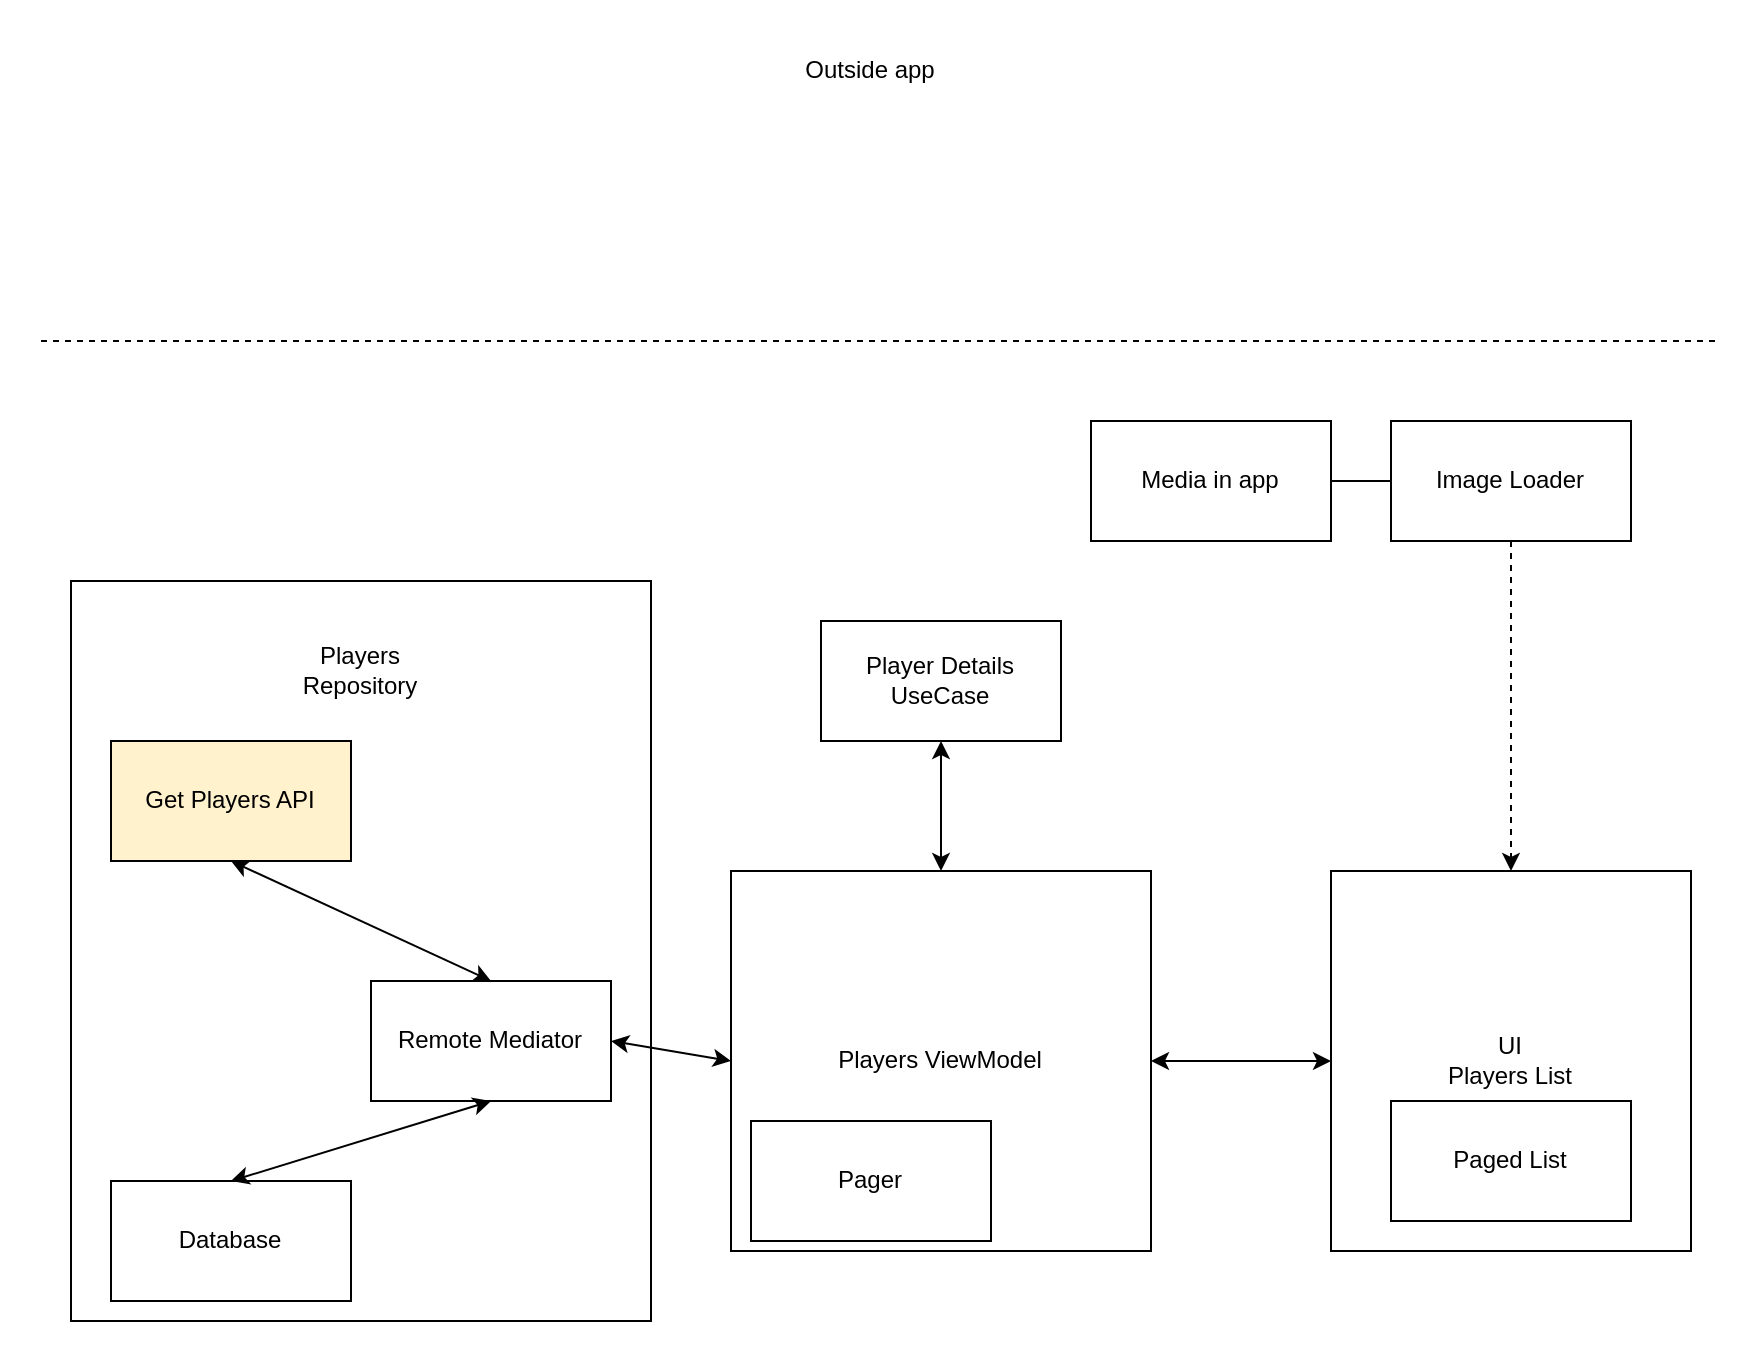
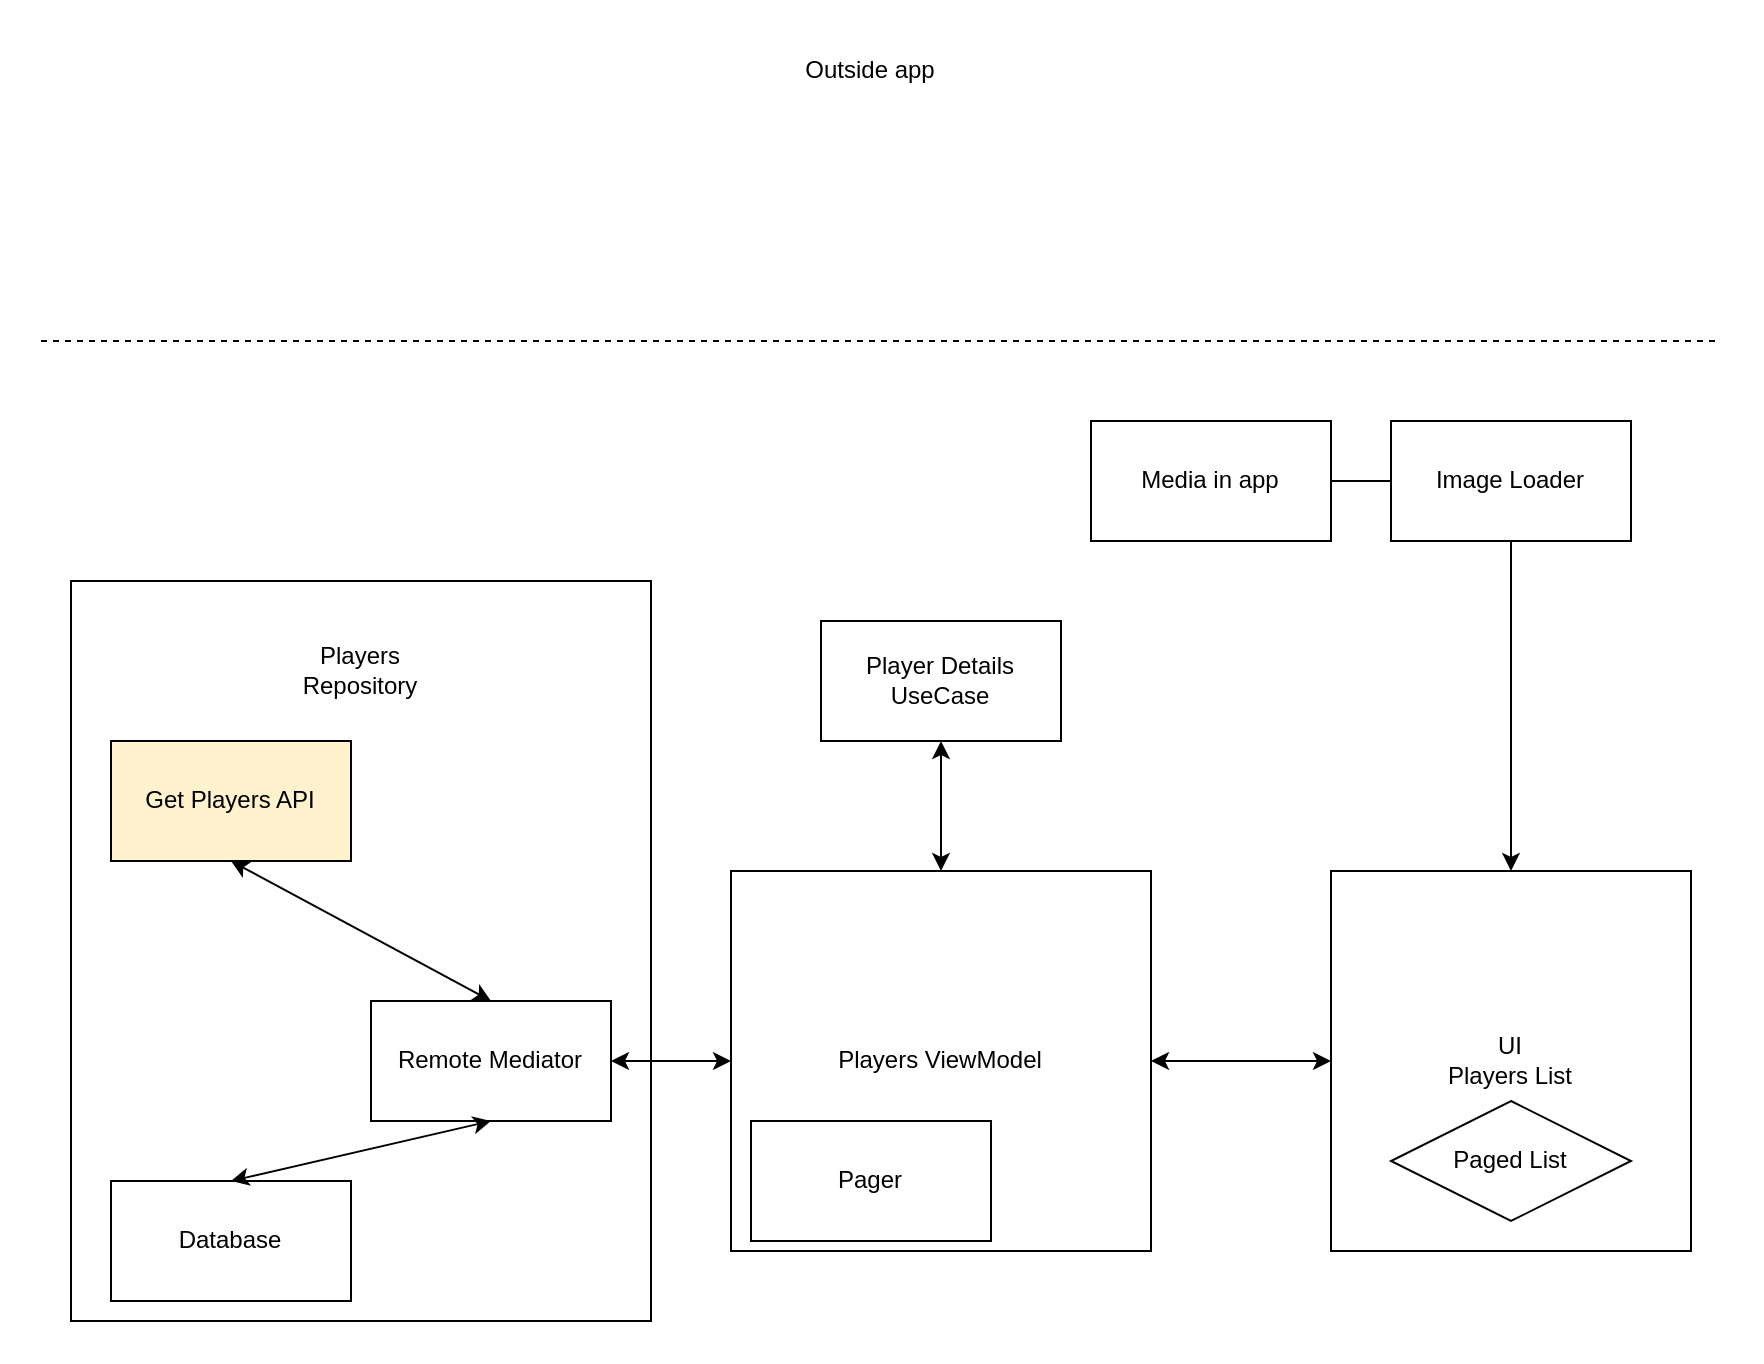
(1511, 698) -> (1511, 698)
(491, 1041) -> (491, 1061)
(1511, 1161) -> (1511, 1161)
